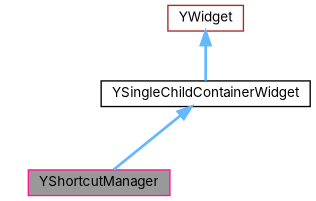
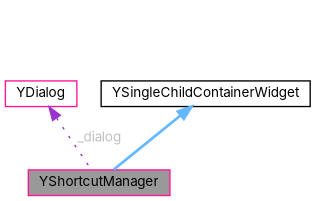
(206, 18) -> none
none -> (41, 94)
